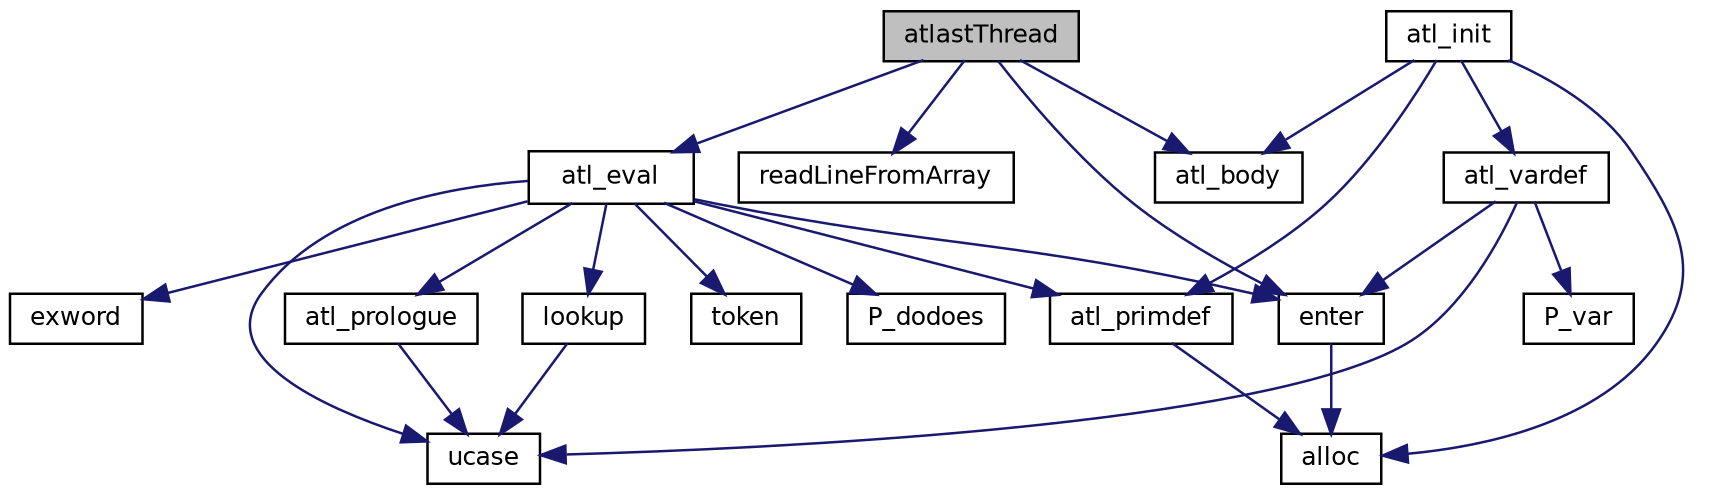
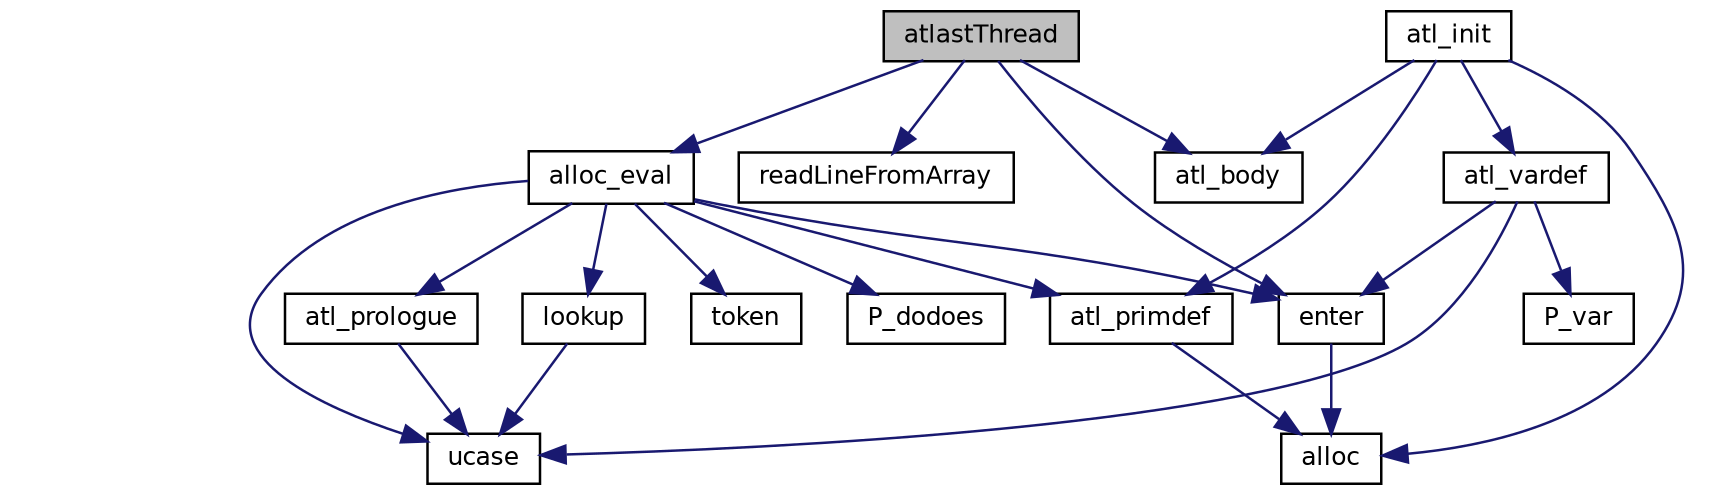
(611, 178) -> (611, 178)
(76, 319) -> none
